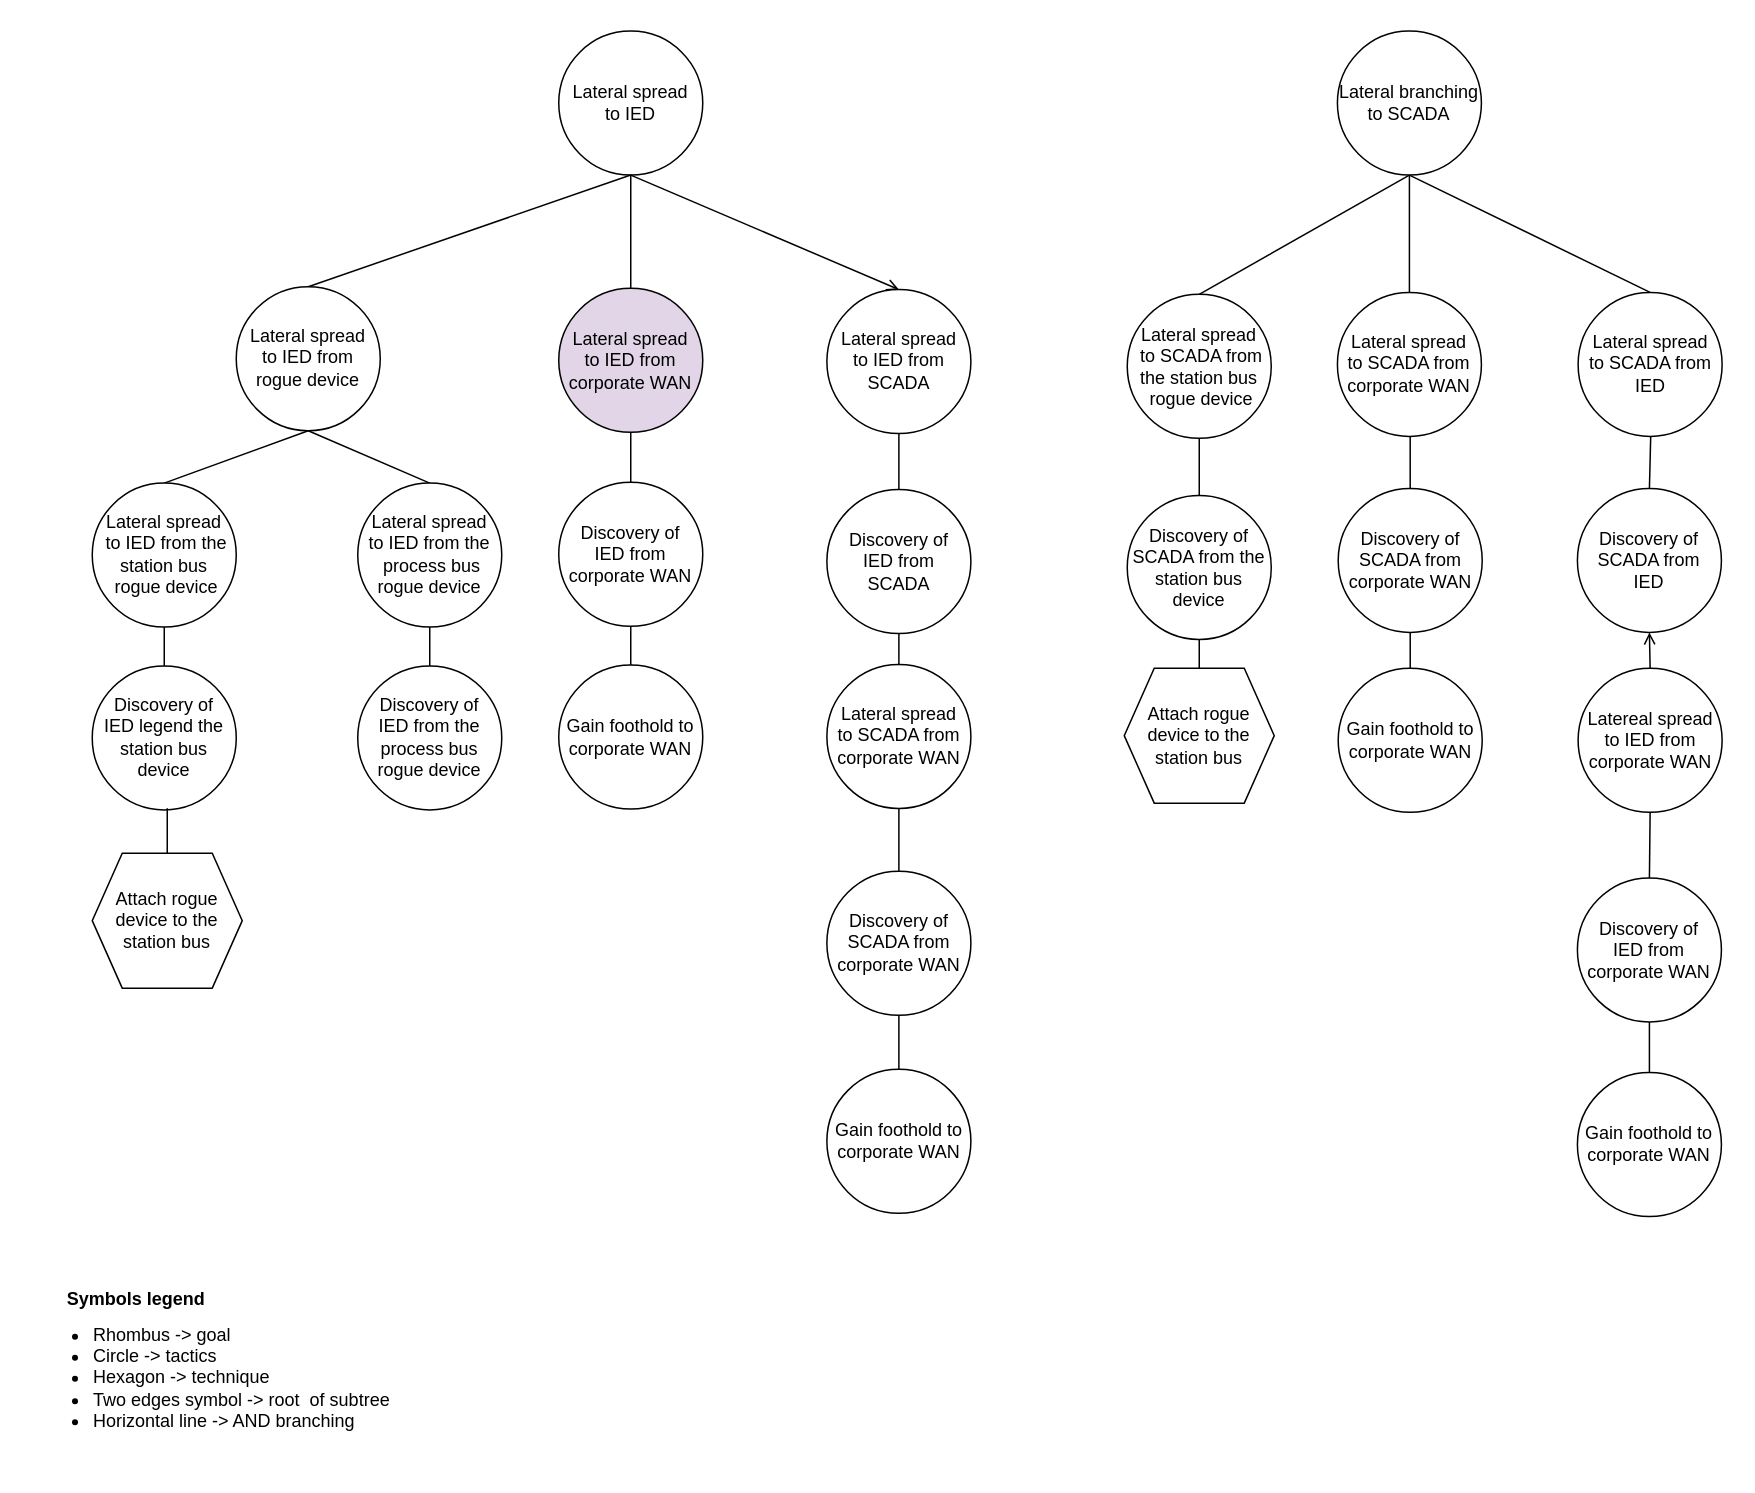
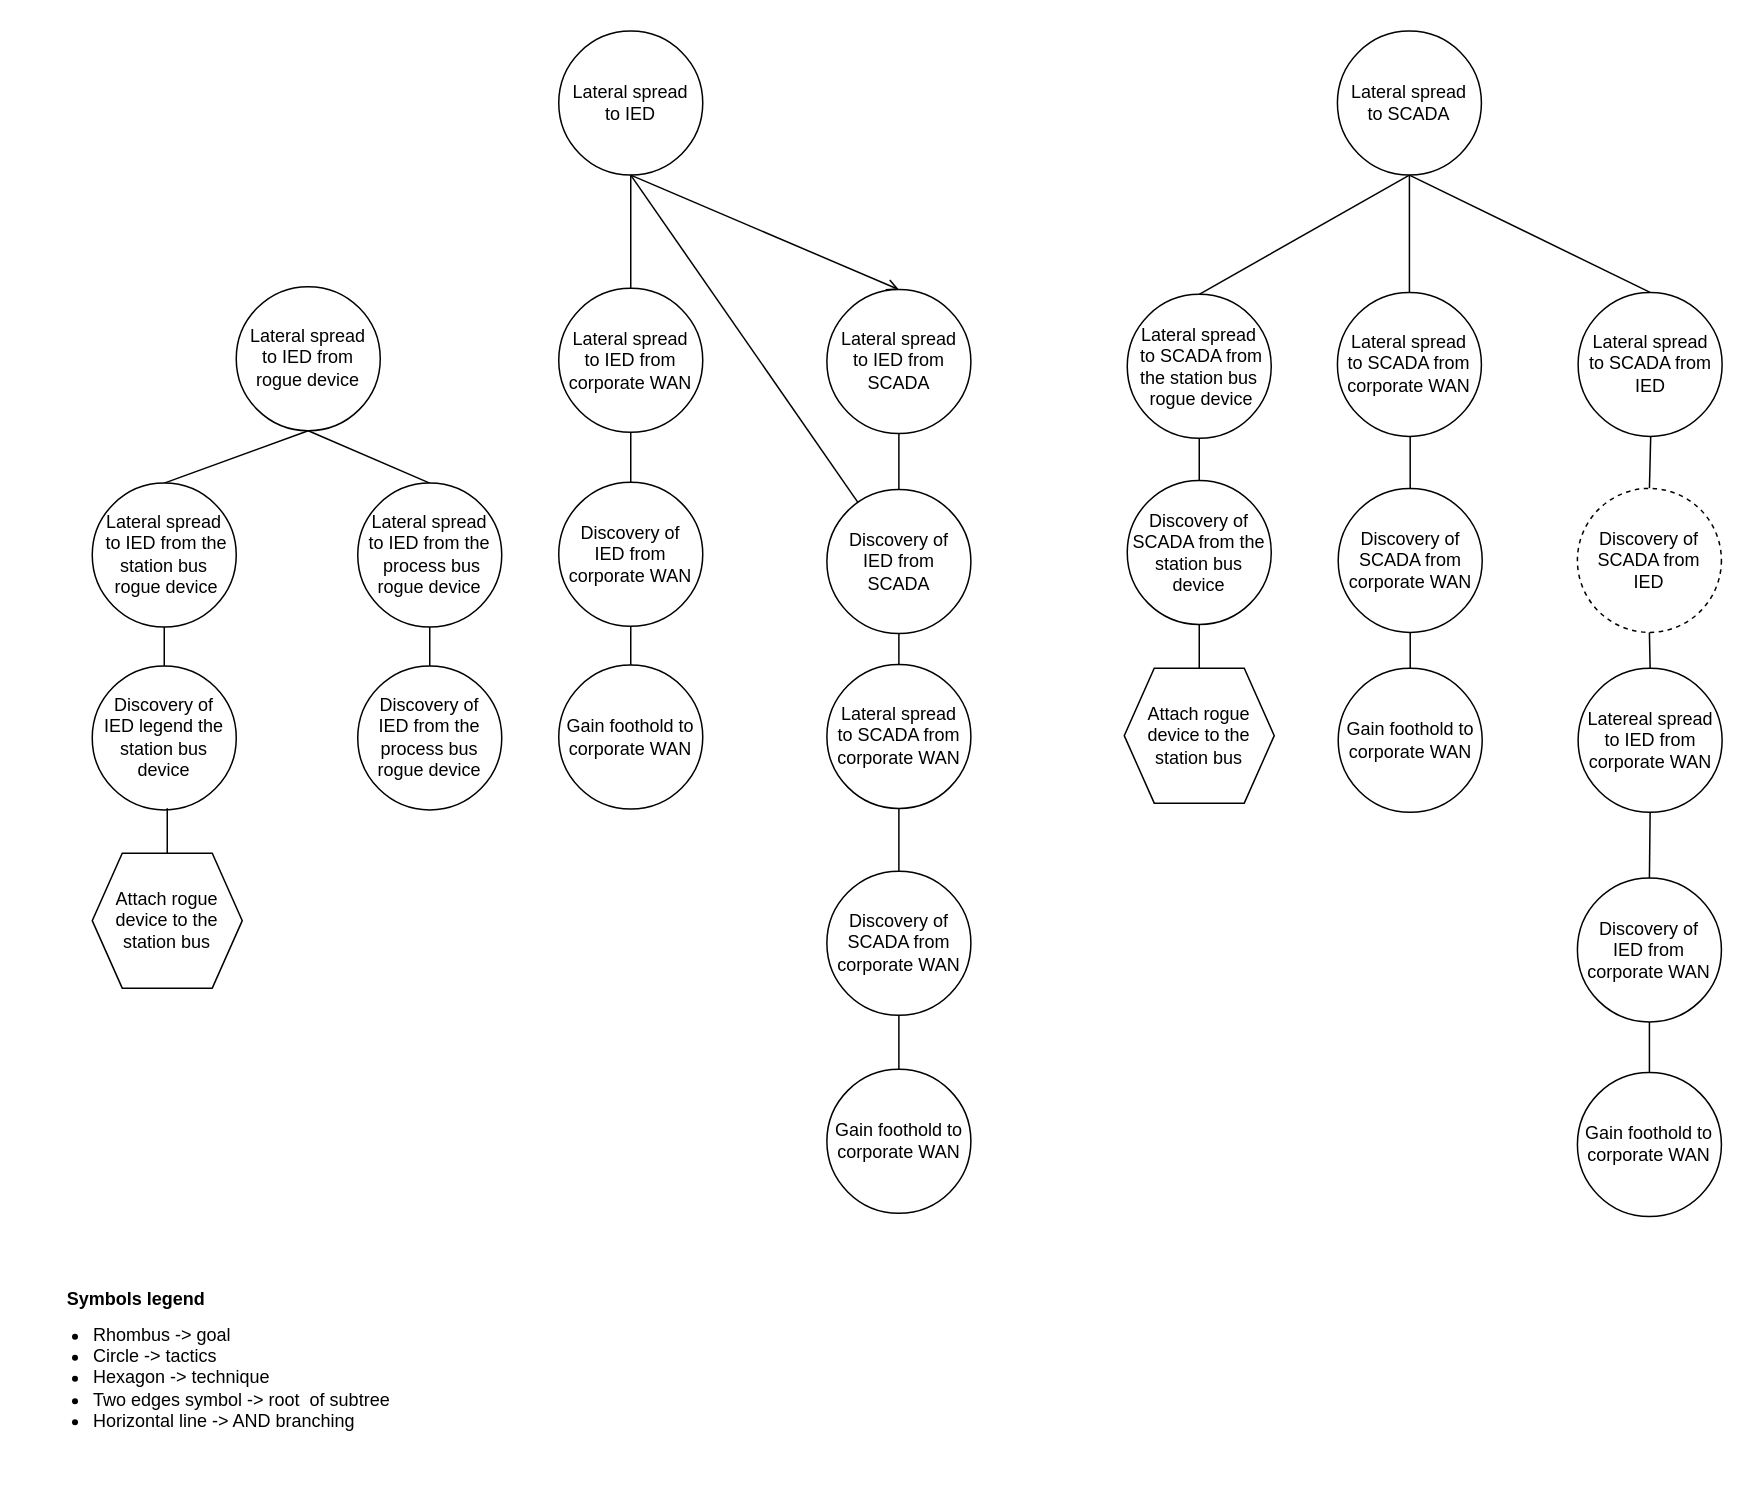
(1409, 103) -> (1409, 103)
(468, 231) -> (745, 340)
(631, 360) -> (631, 360)
(1649, 560) -> (1649, 560)
(1199, 567) -> (1199, 552)
(1650, 639) -> (1650, 637)
